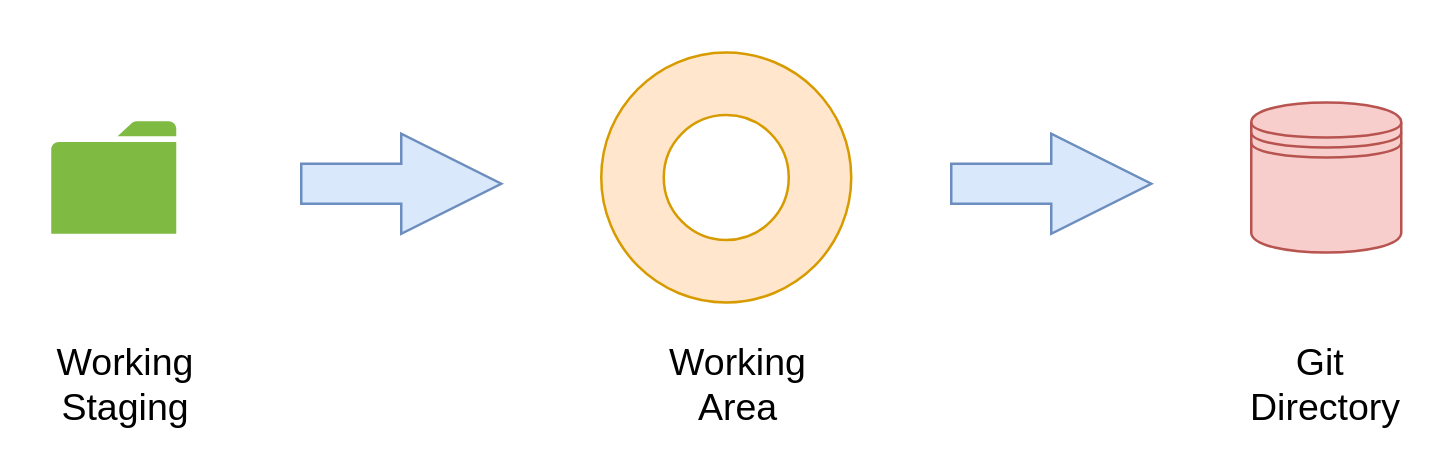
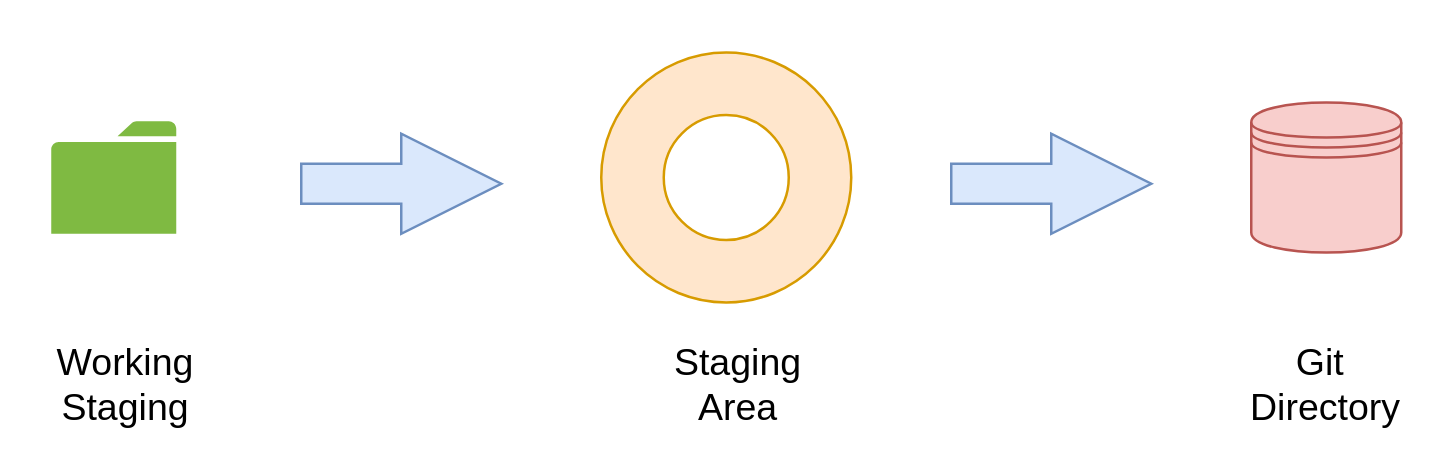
(739, 384) -> (739, 384)
